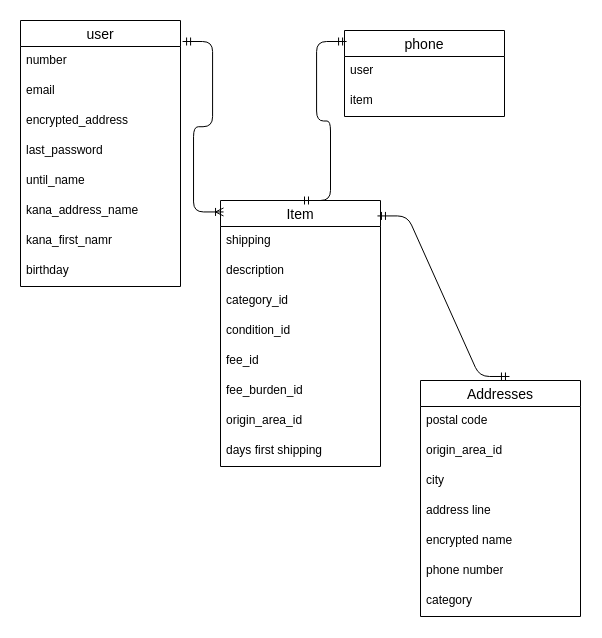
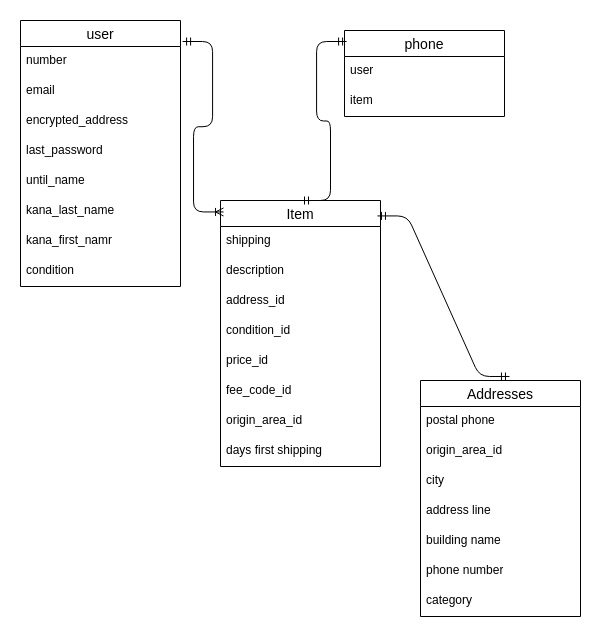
(84, 211) -> (72, 211)
(52, 271) -> (54, 271)
(262, 301) -> (259, 301)
(245, 361) -> (250, 361)
(269, 391) -> (262, 391)
(460, 421) -> (464, 421)
(472, 541) -> (464, 541)
